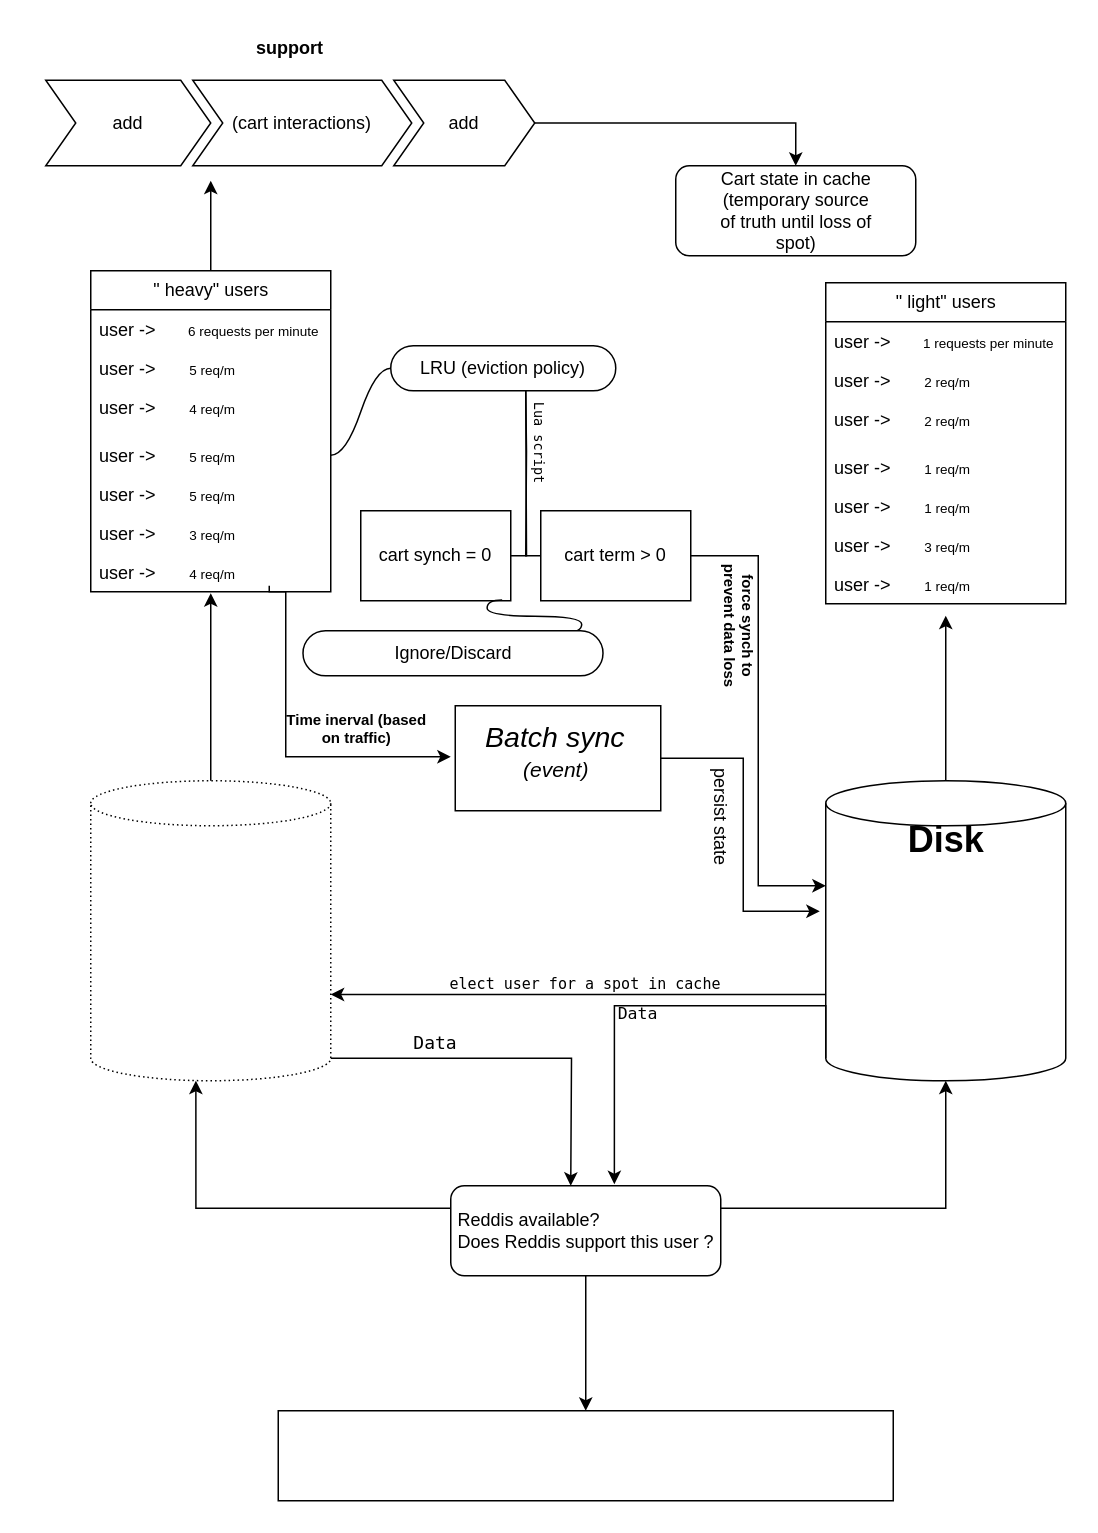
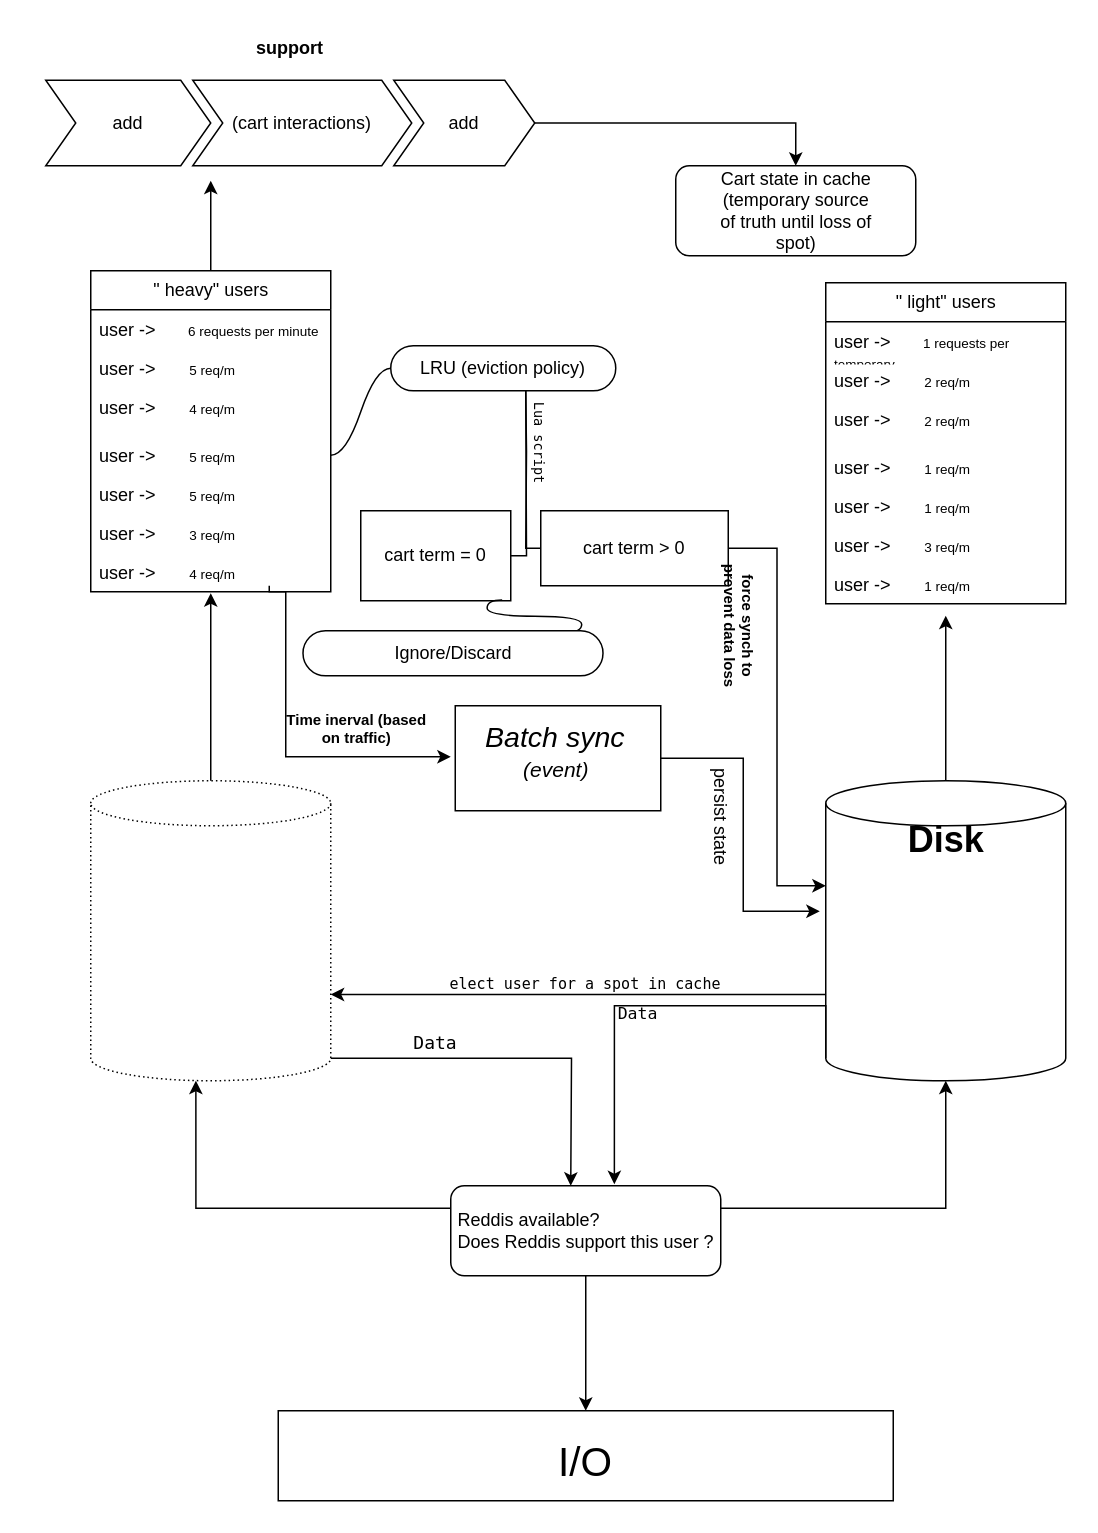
(947, 354) -> (947, 354)
(436, 556) -> (436, 556)
(616, 556) -> (635, 548)
none -> (586, 1463)
